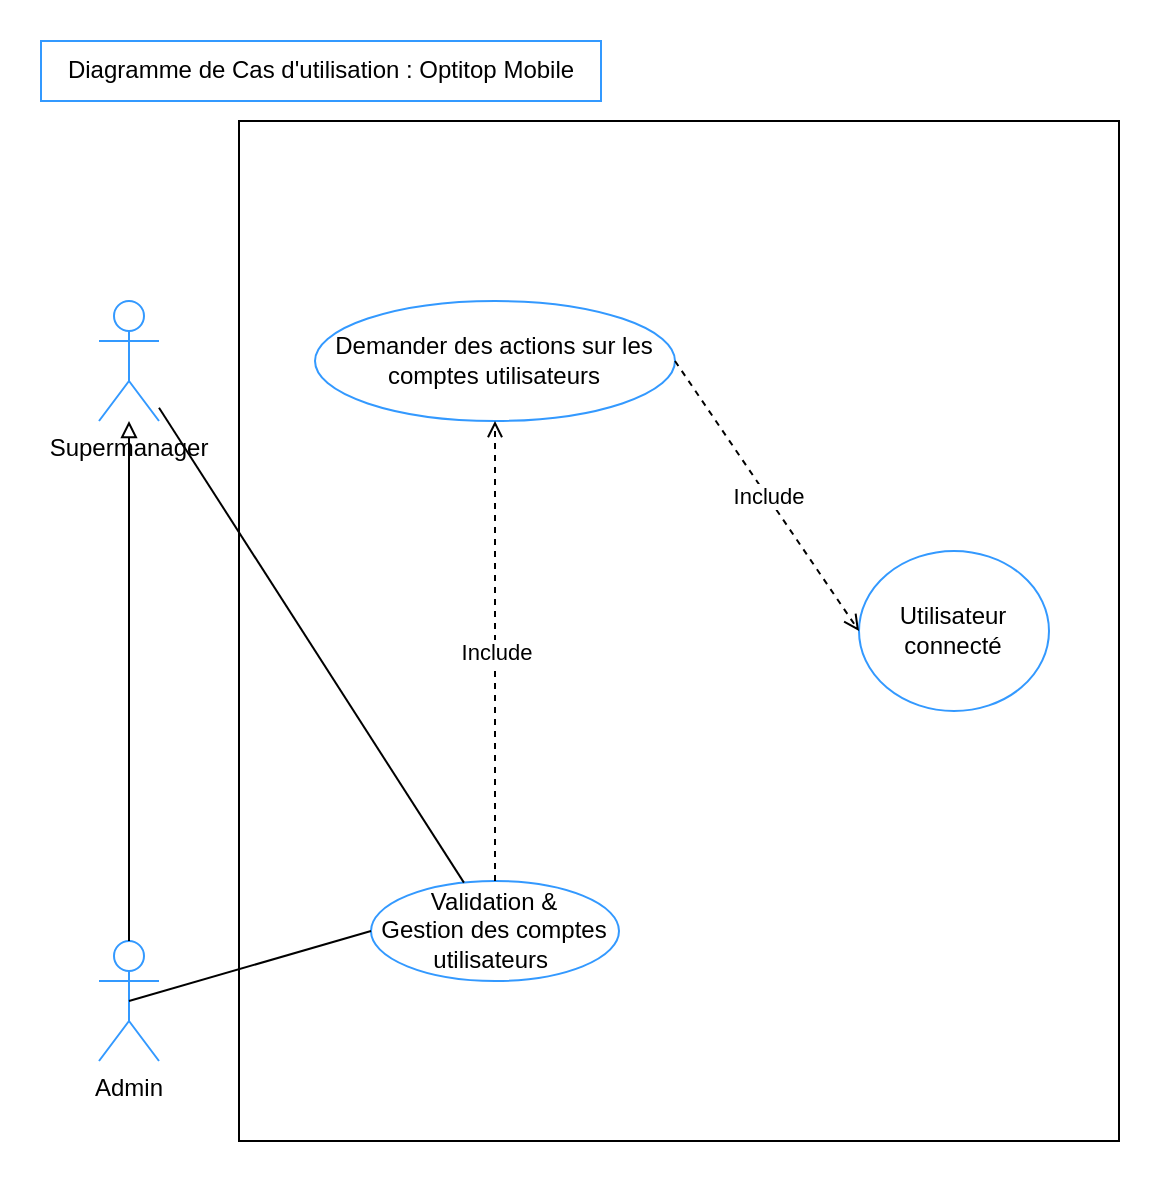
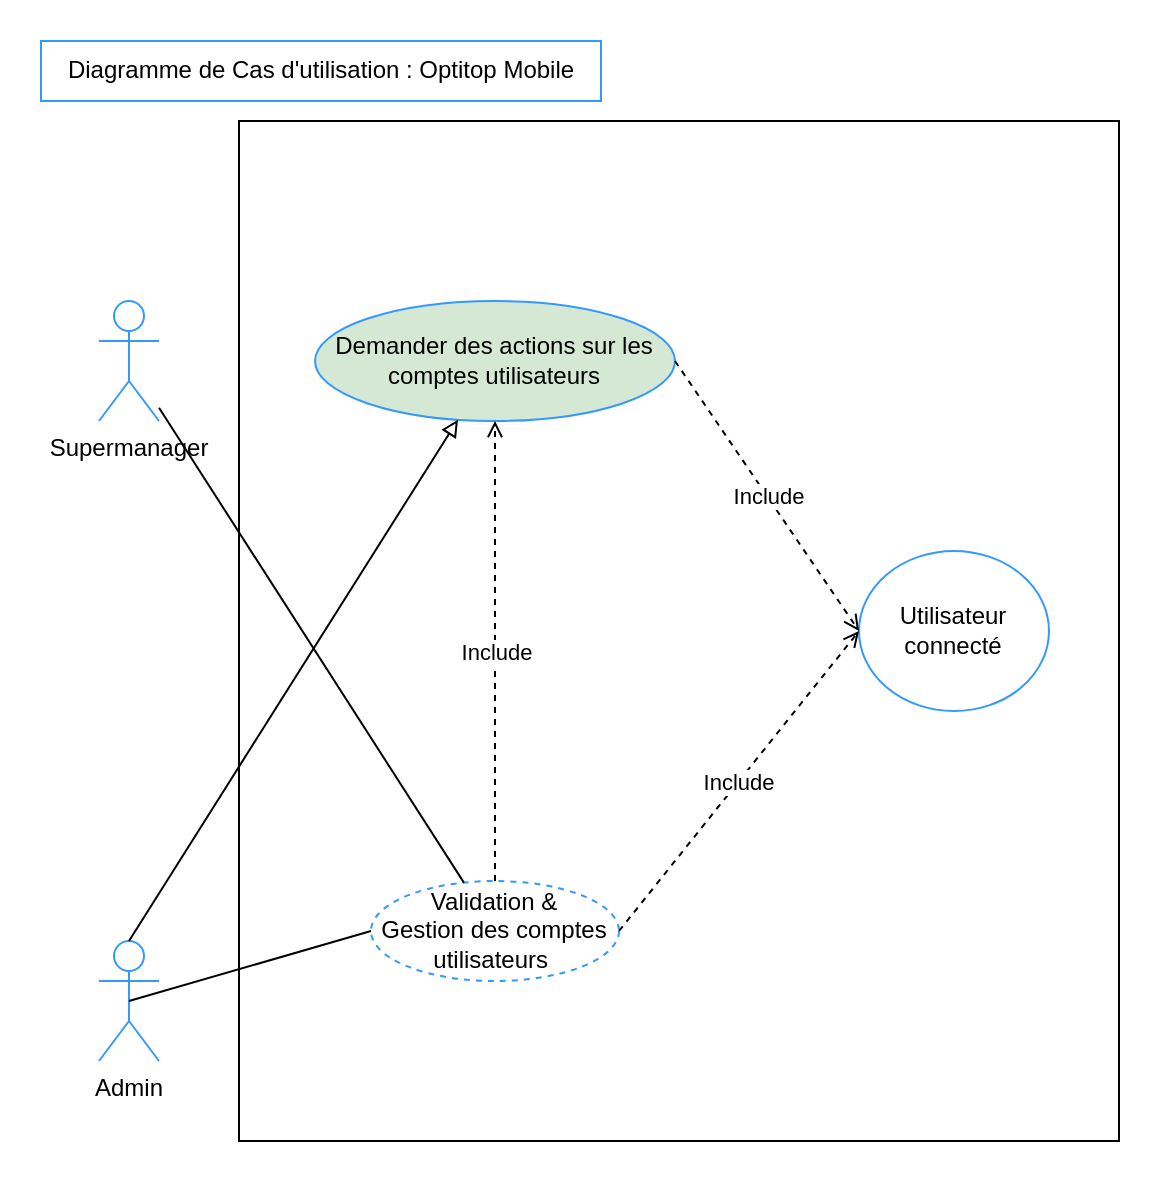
(495, 361) -> (495, 361)
(129, 690) -> (220, 796)
none -> (737, 783)
(495, 931) -> (495, 931)
